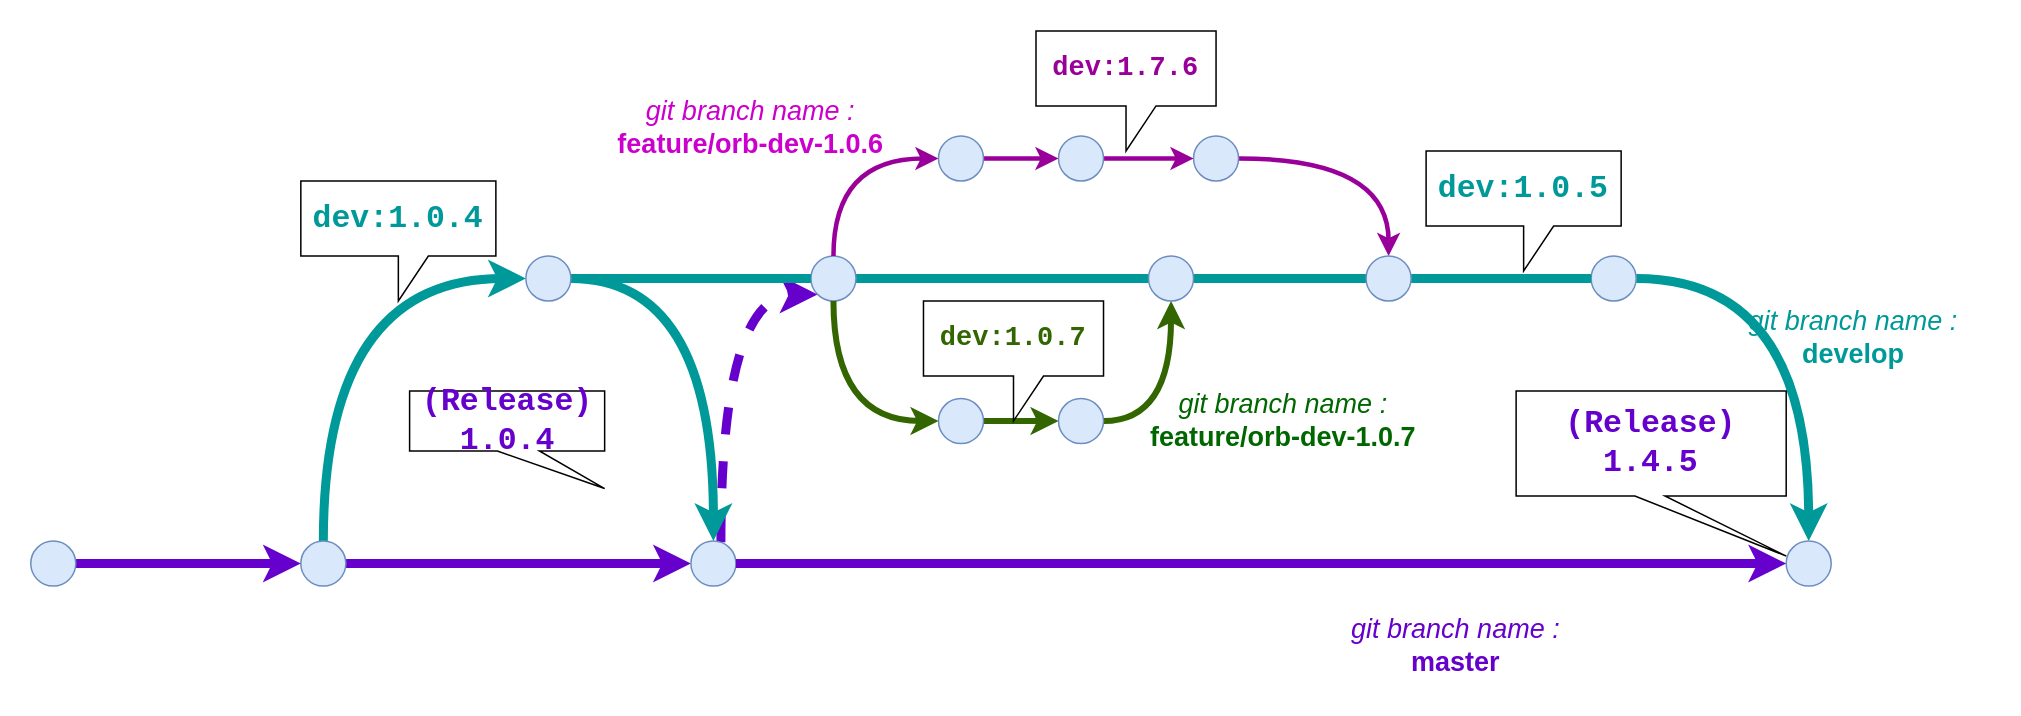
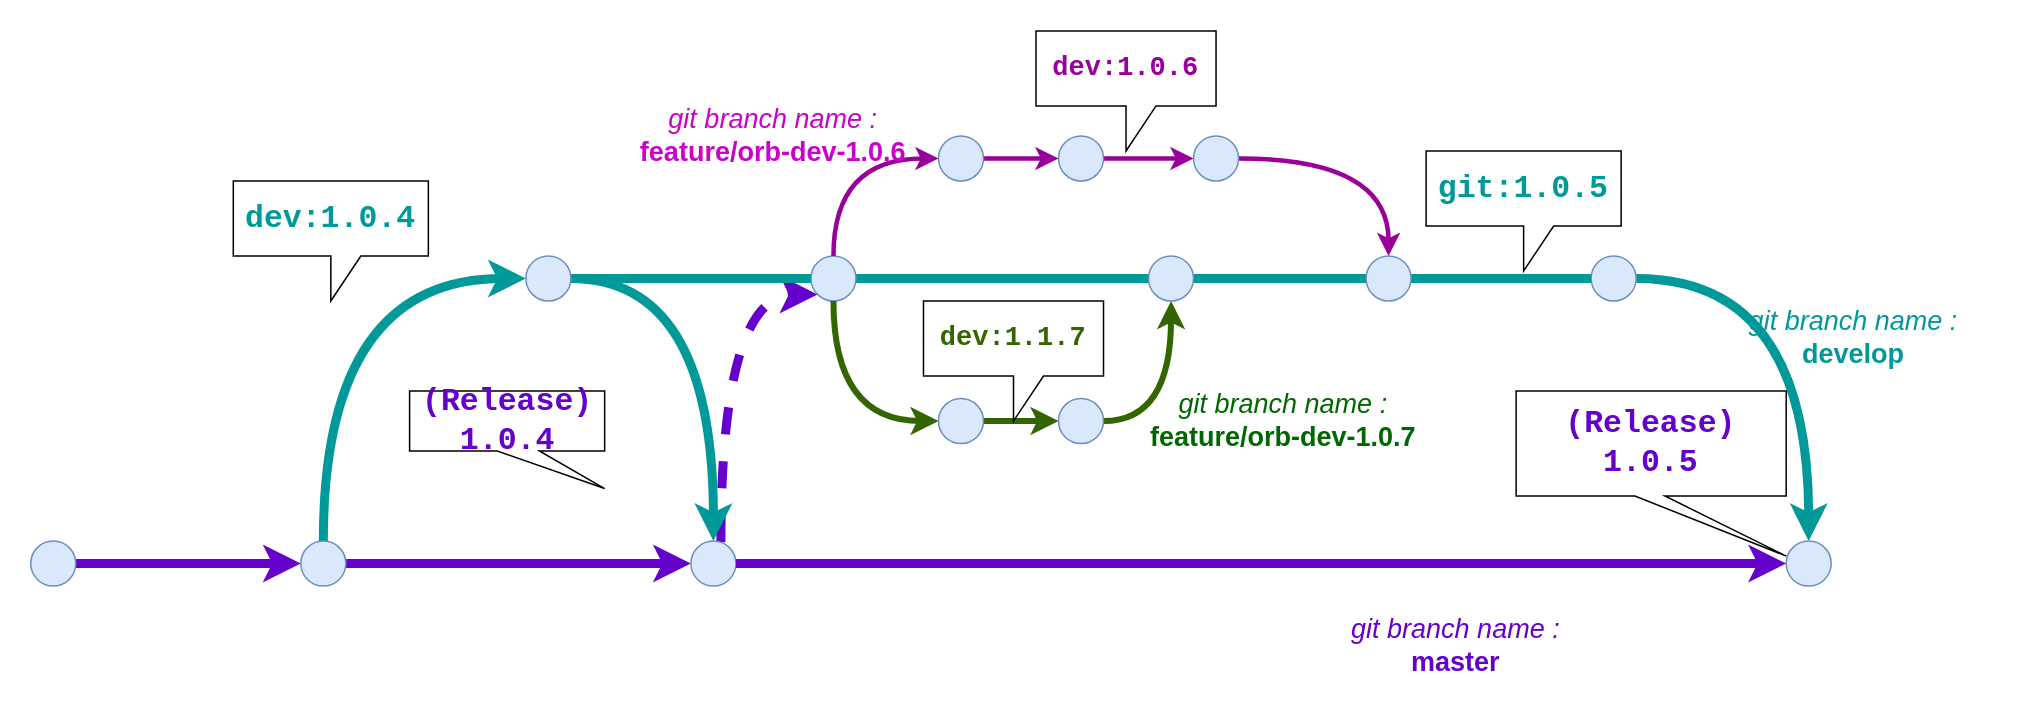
(1126, 68) -> (1126, 68)
(751, 128) -> (773, 136)
(1523, 188) -> (1523, 188)
(398, 241) -> (331, 241)
(1013, 338) -> (1013, 338)
(1651, 443) -> (1651, 443)
